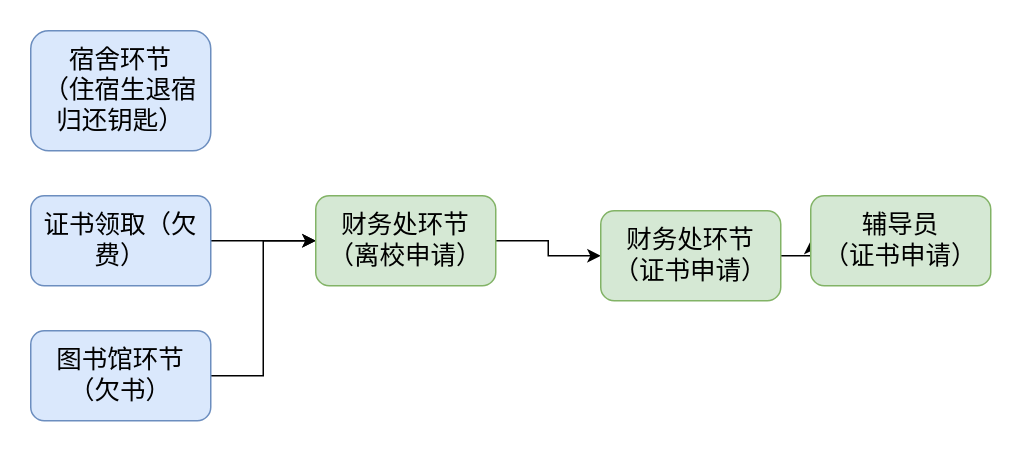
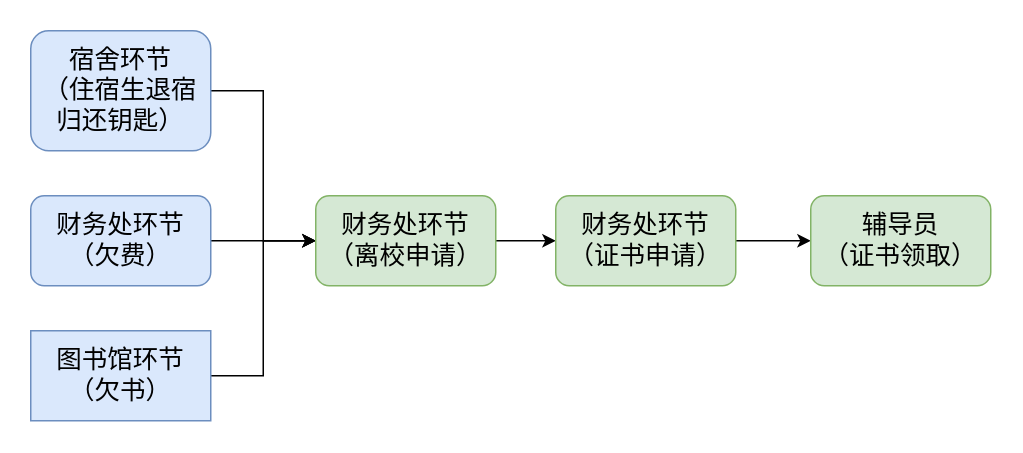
none -> (263, 138)
(121, 241) -> (121, 241)
(901, 241) -> (901, 241)
(691, 256) -> (646, 241)
(121, 376) -> (121, 376)
